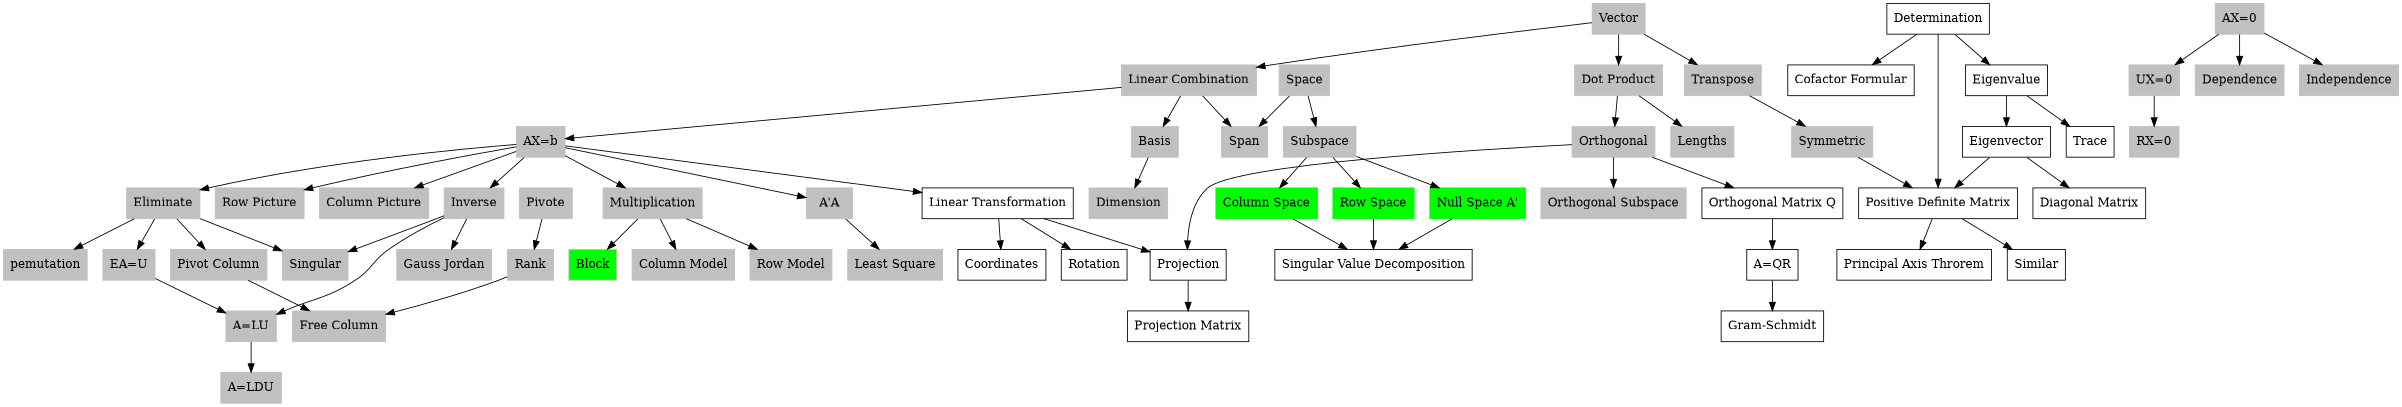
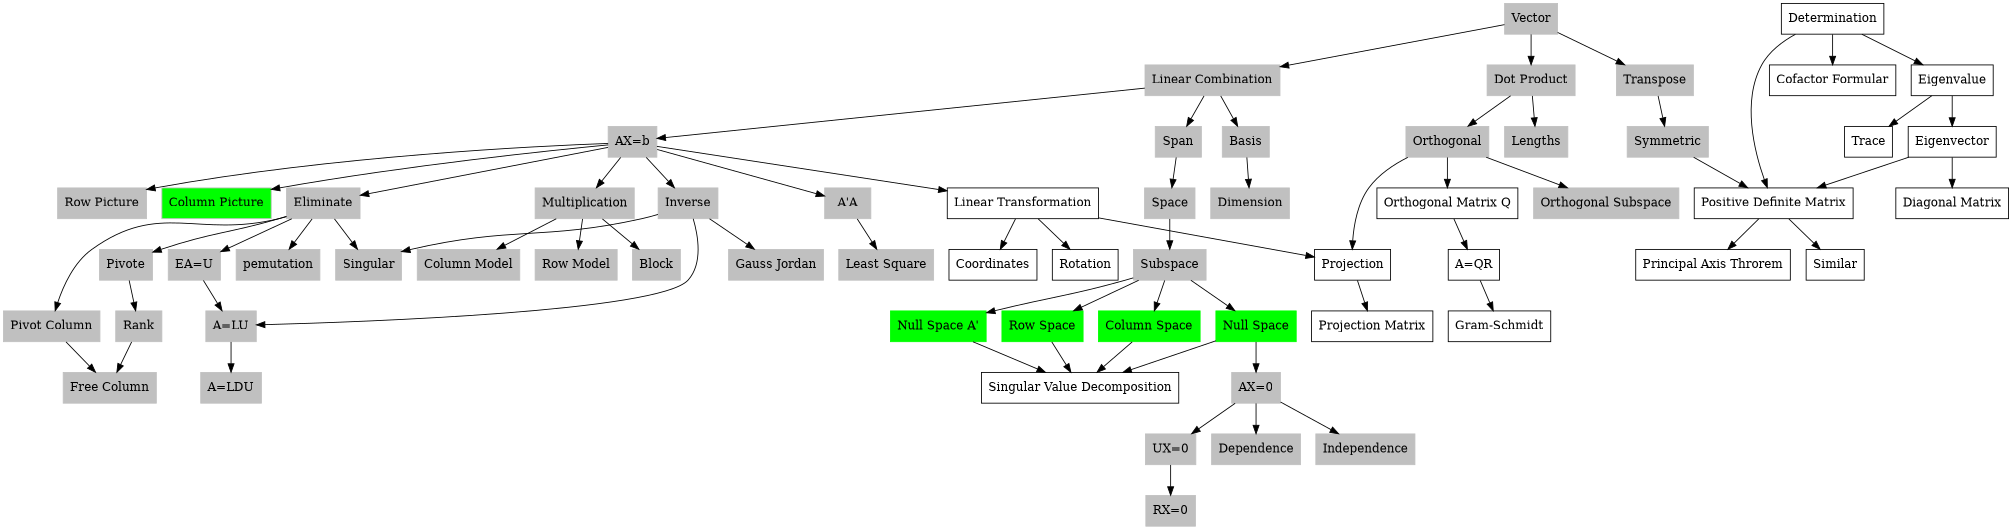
(1277, 108) -> (1175, 168)
(374, 203) -> (217, 203)
none -> (224, 232)
(593, 265) -> (656, 265)
none -> (1256, 326)
